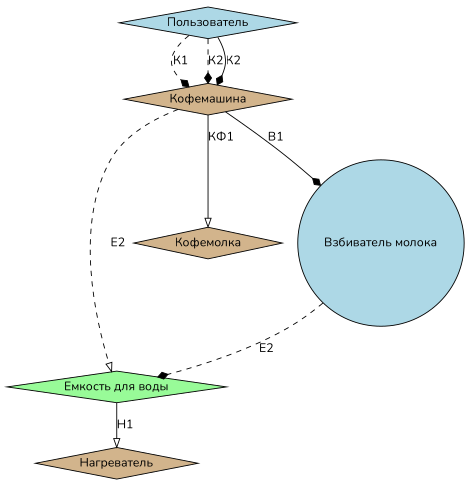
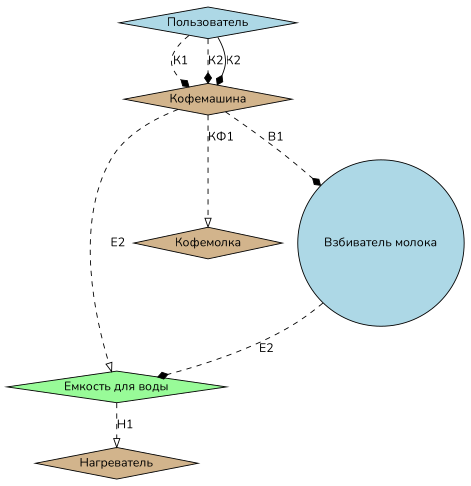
(270, 144) -> (270, 144)
(208, 167) -> (208, 167)
(117, 421) -> (117, 421)
